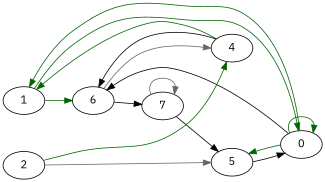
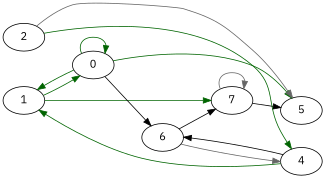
(55, 101) -> (120, 100)
(265, 159) -> none
